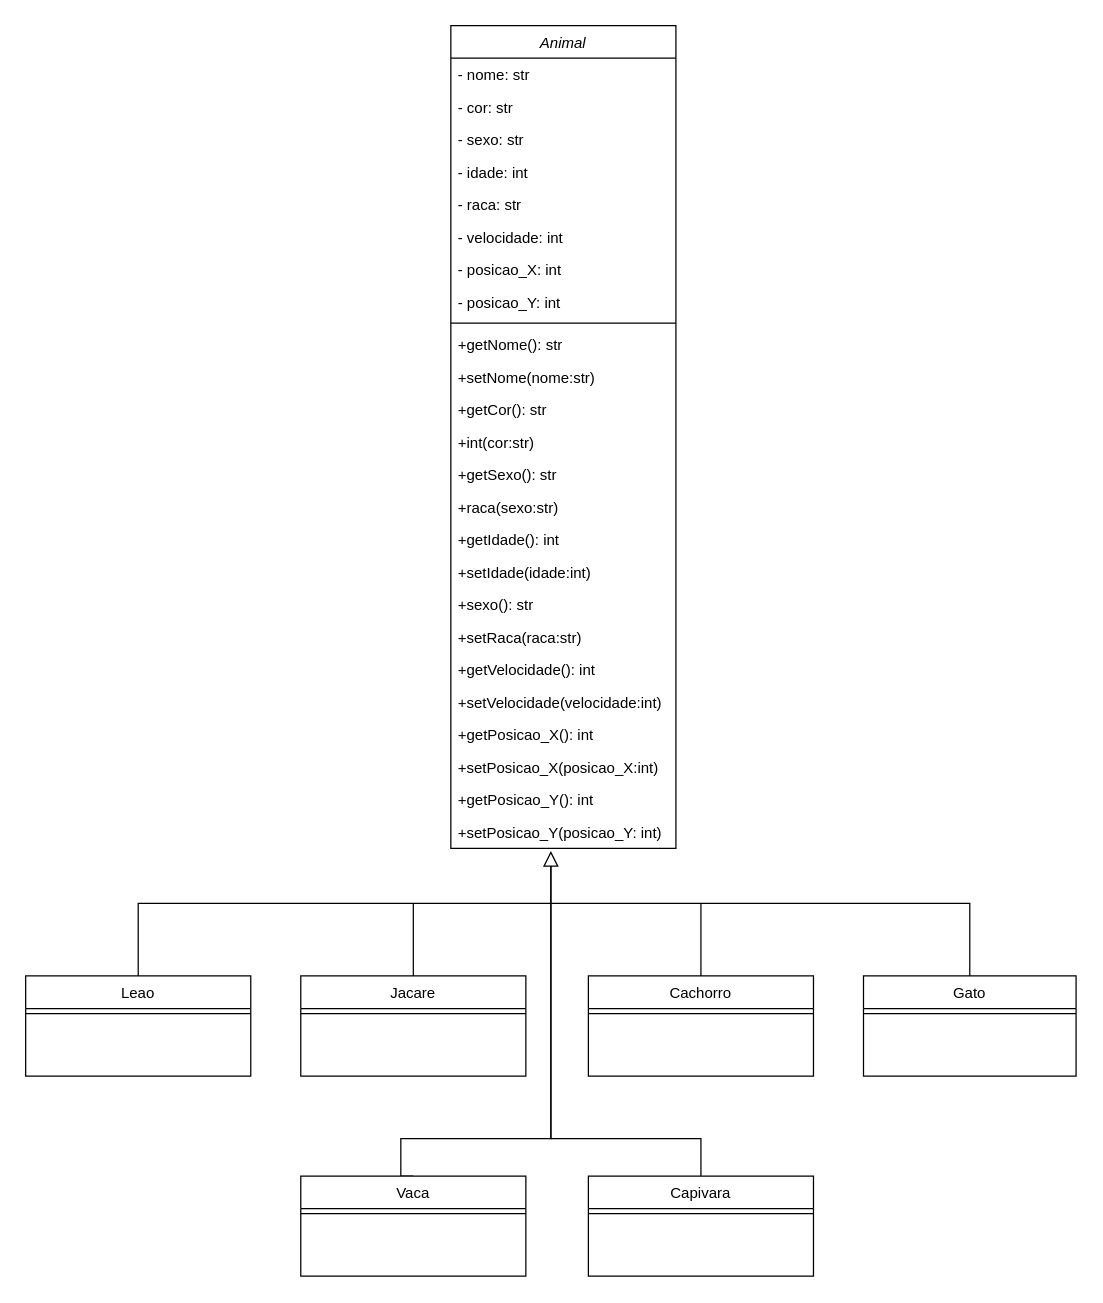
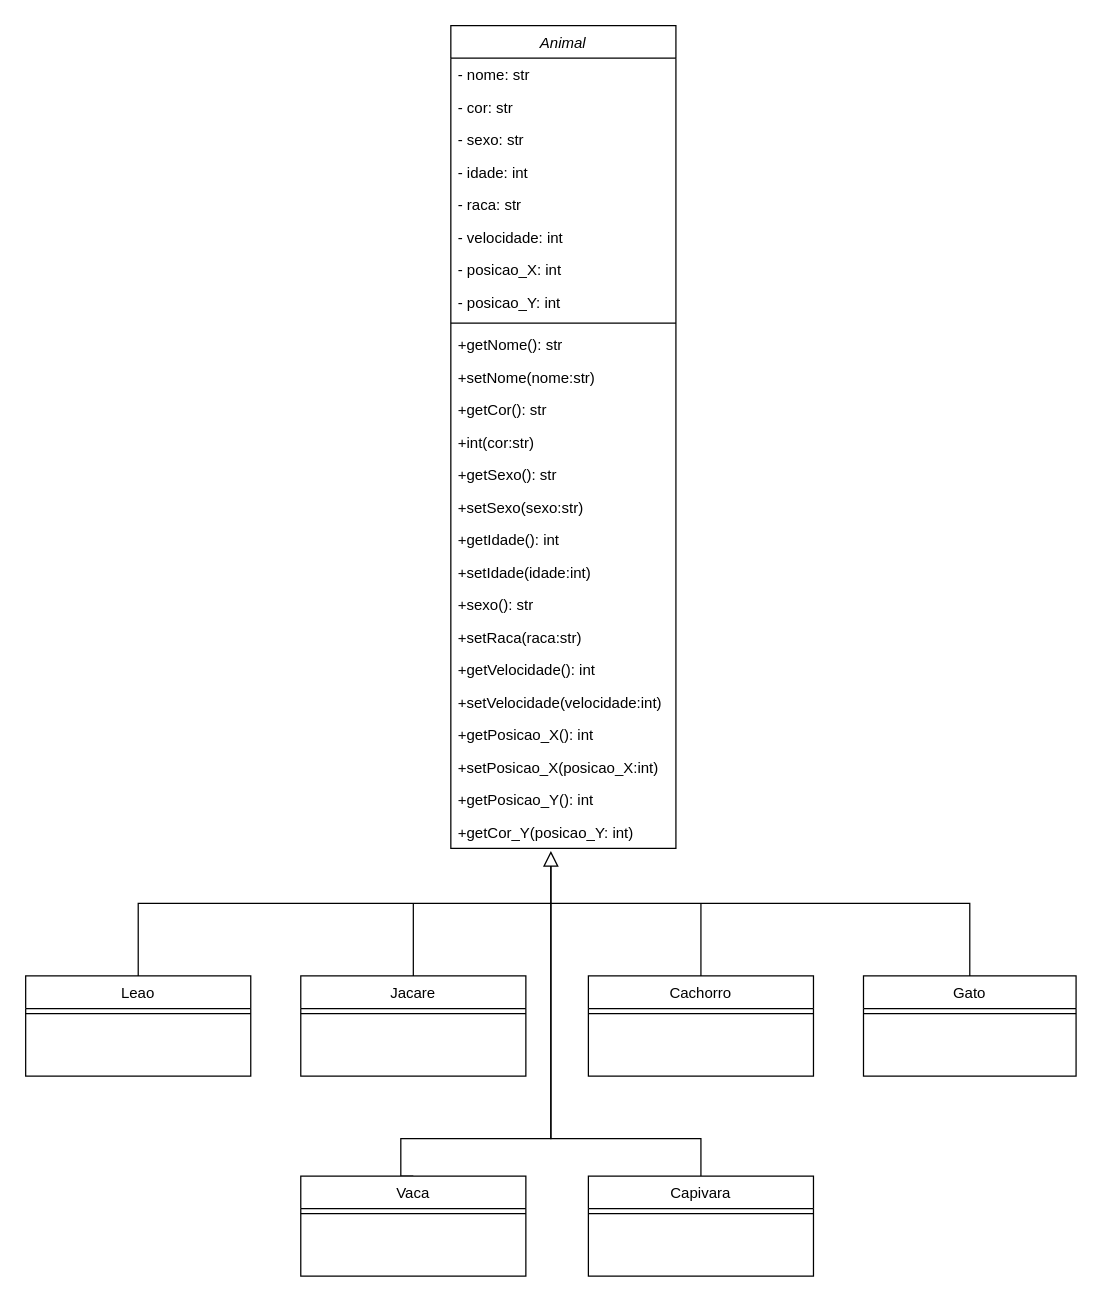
(519, 508) -> (531, 508)
(570, 833) -> (555, 833)
